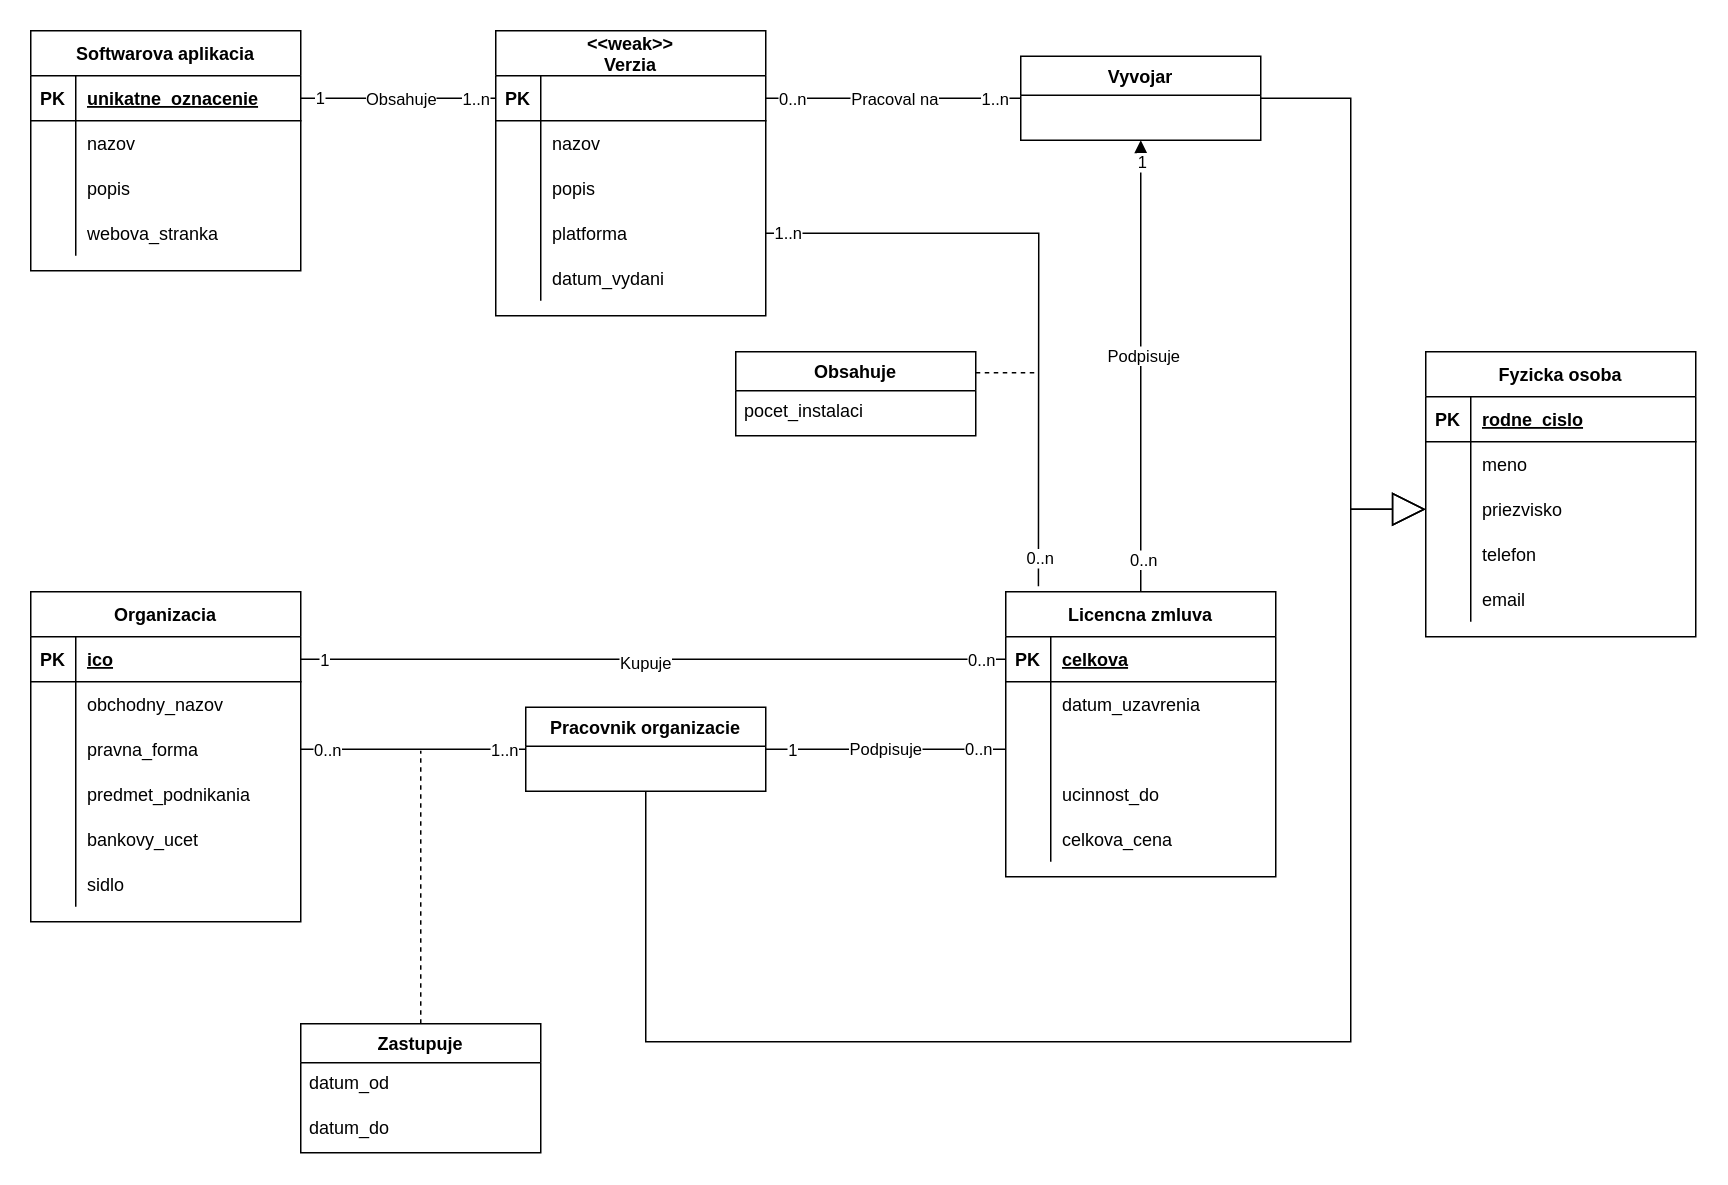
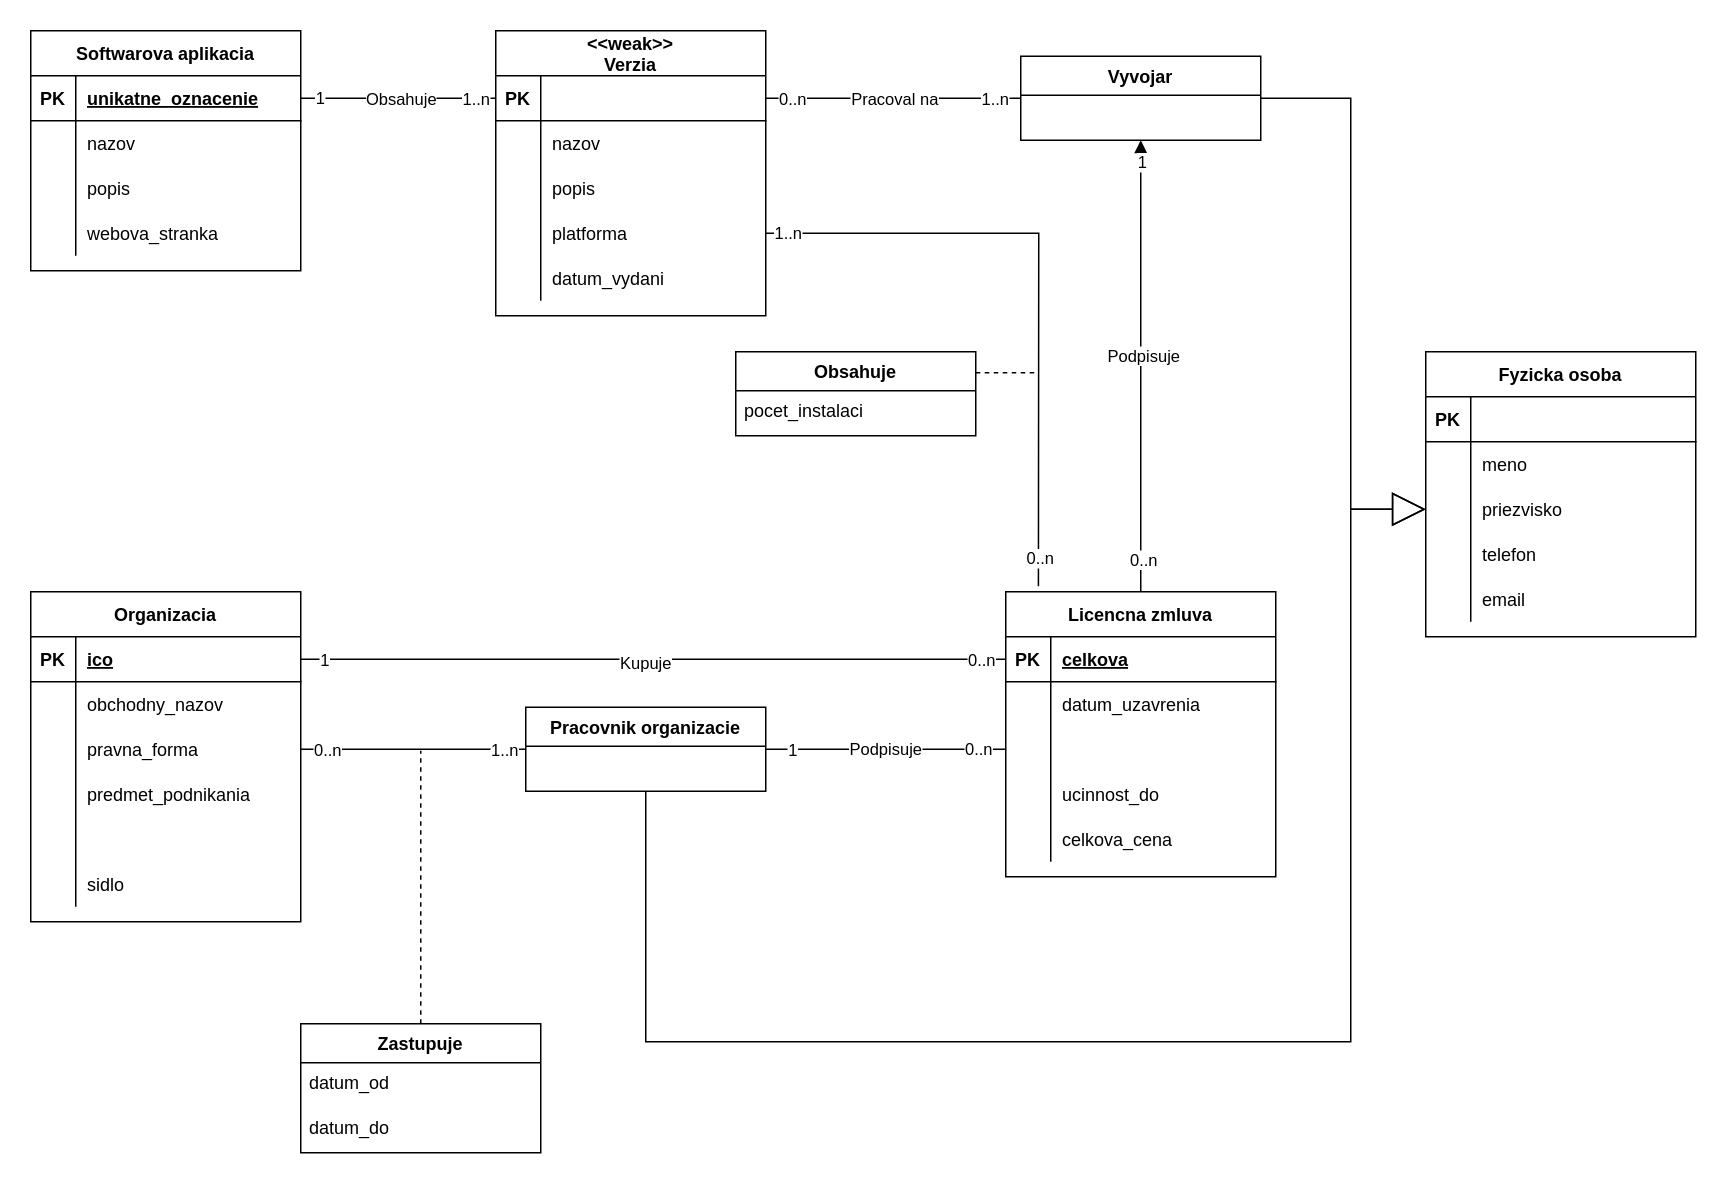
(1583, 419) -> none
(188, 839) -> none
